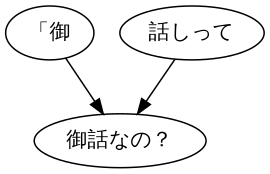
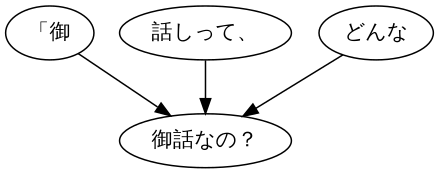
(192, 33) -> (376, 33)
none -> (205, 33)
